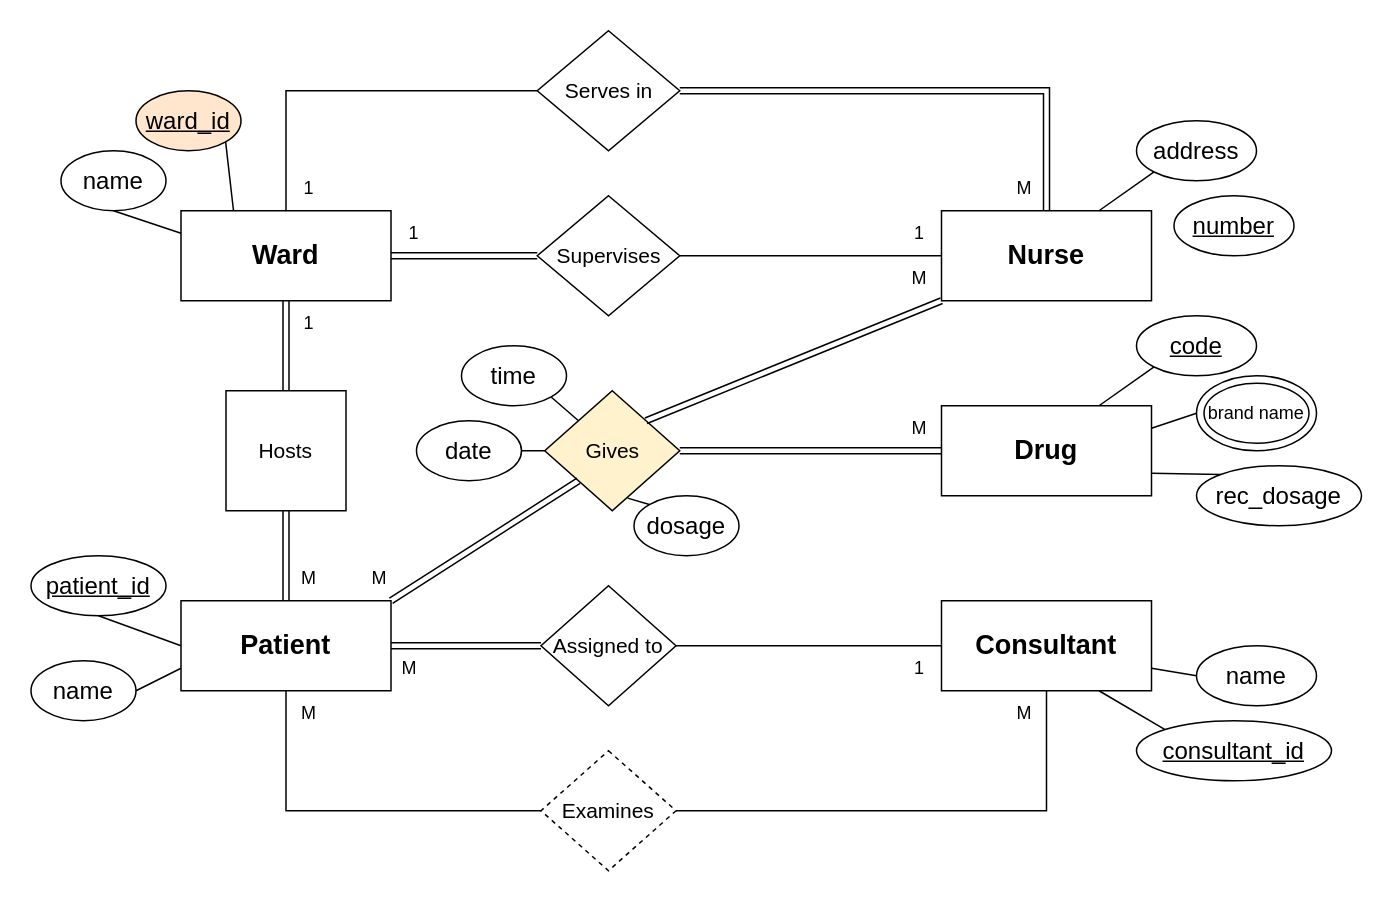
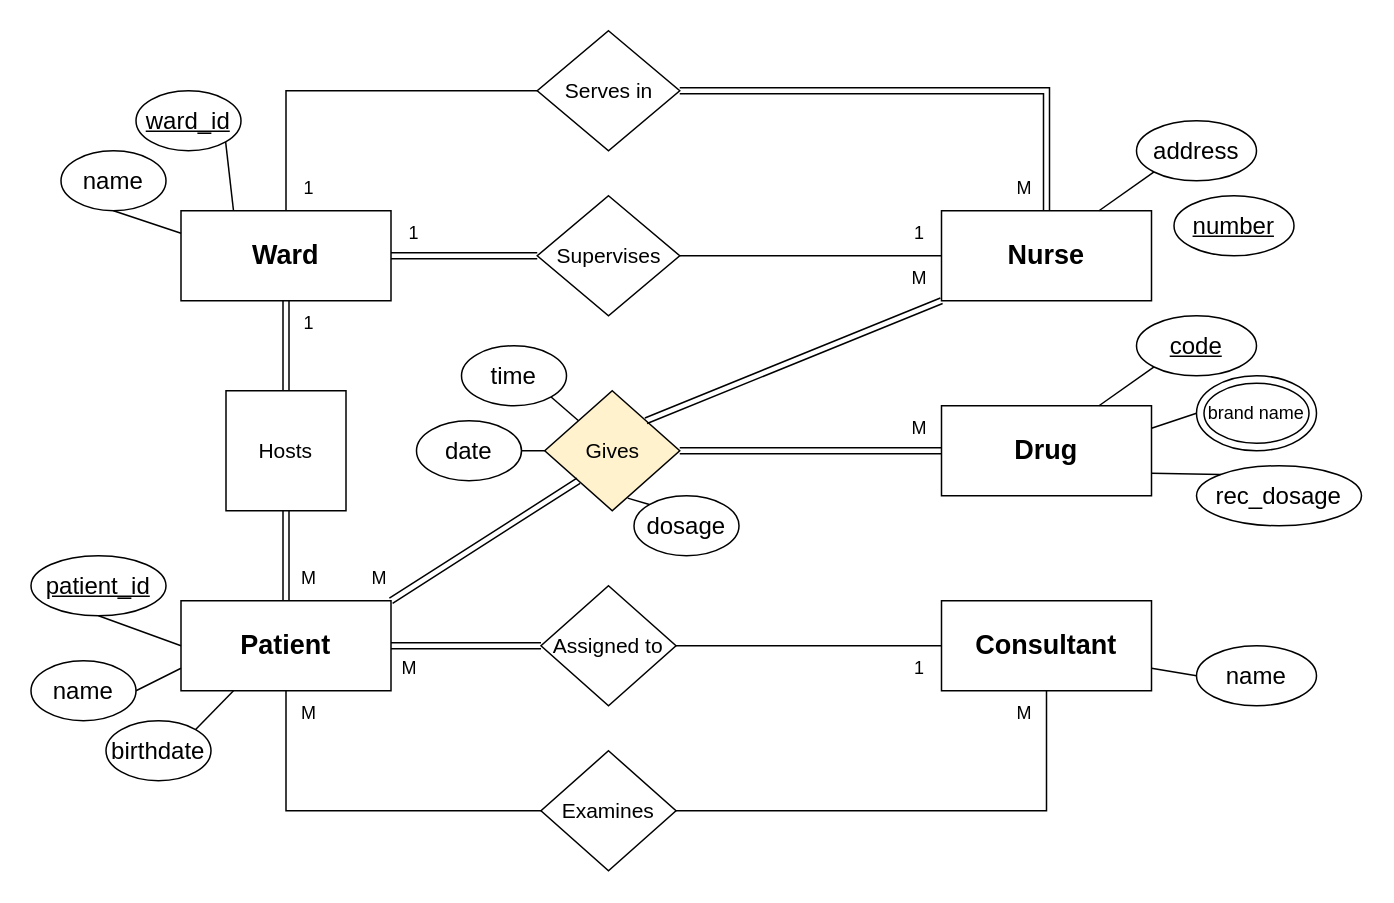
(188, 121) -> (188, 121)
none -> (214, 710)
(1132, 710) -> none
none -> (158, 751)
(1234, 751) -> none
(608, 811) -> (608, 811)
